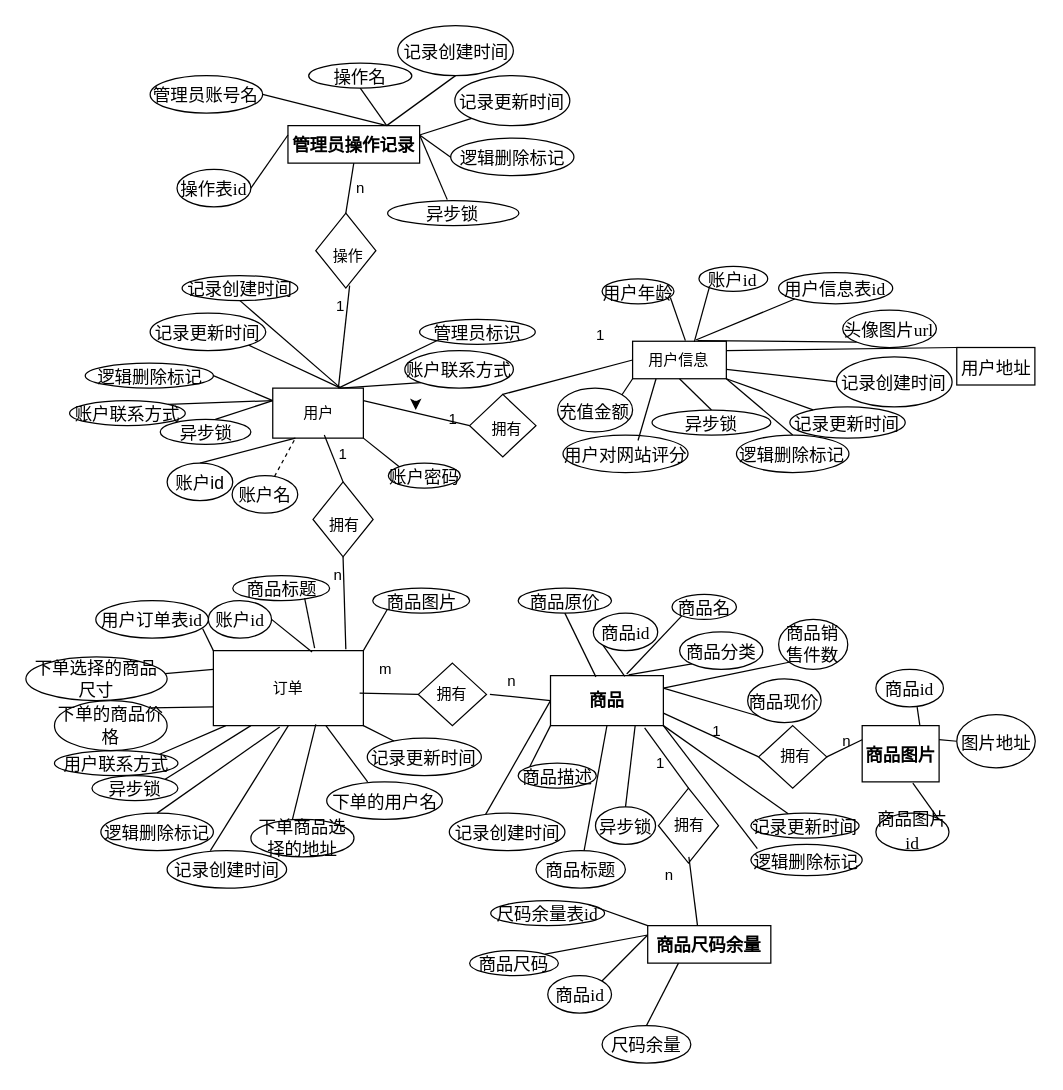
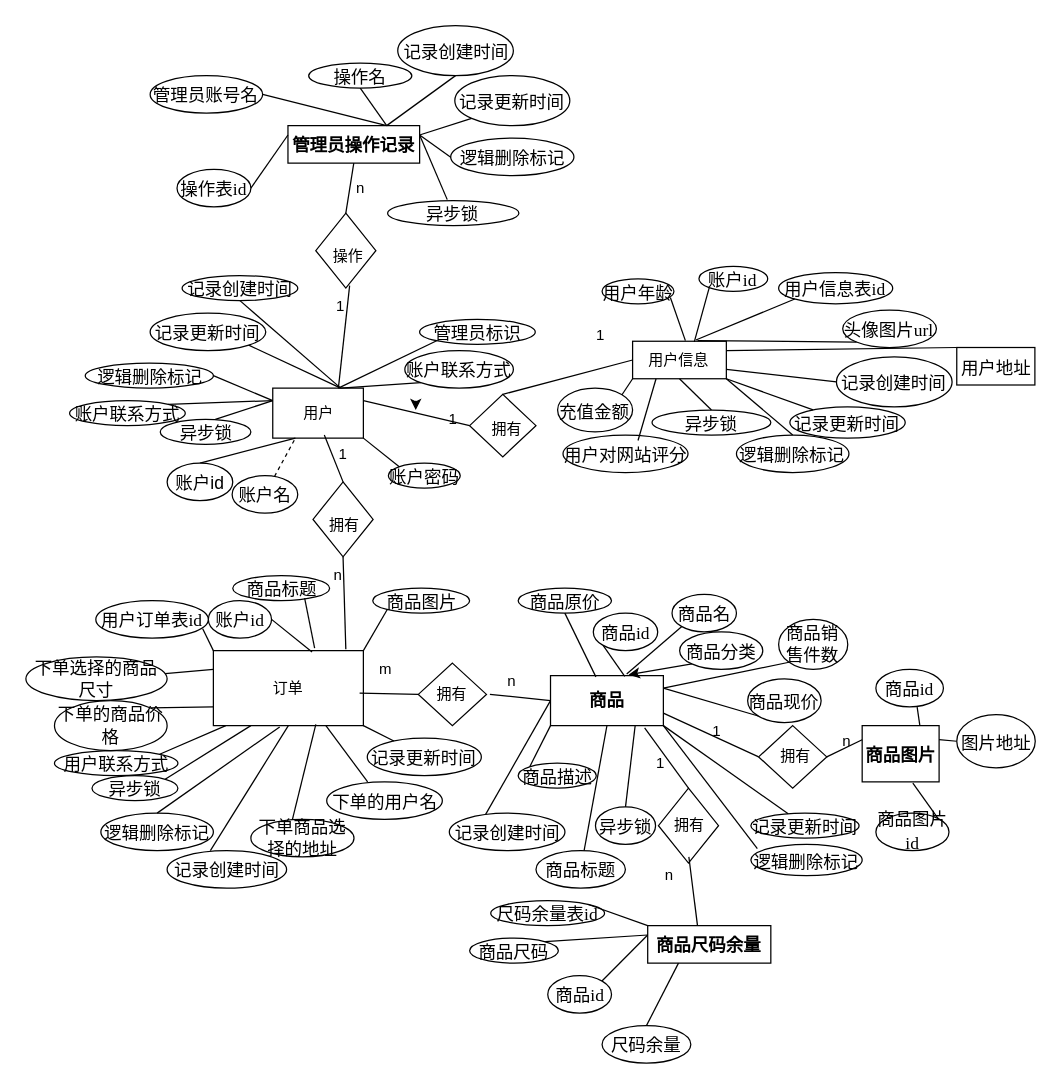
(704, 607) -> (704, 613)
(634, 674) -> (638, 673)
(514, 963) -> (514, 951)
